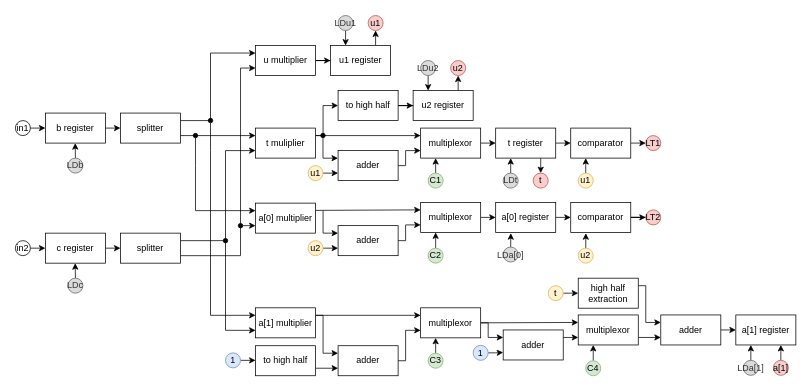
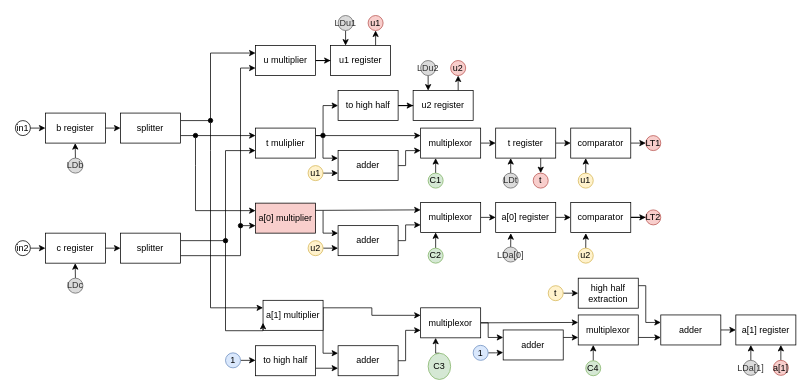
(285, 218) -> (285, 218)
(285, 323) -> (293, 315)
(435, 360) -> (439, 366)
